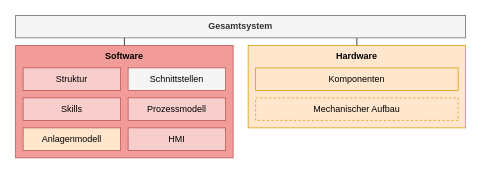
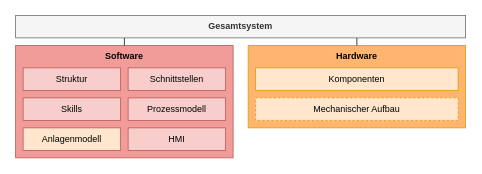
(357, 56) -> (357, 56)
(177, 79) -> (177, 79)
